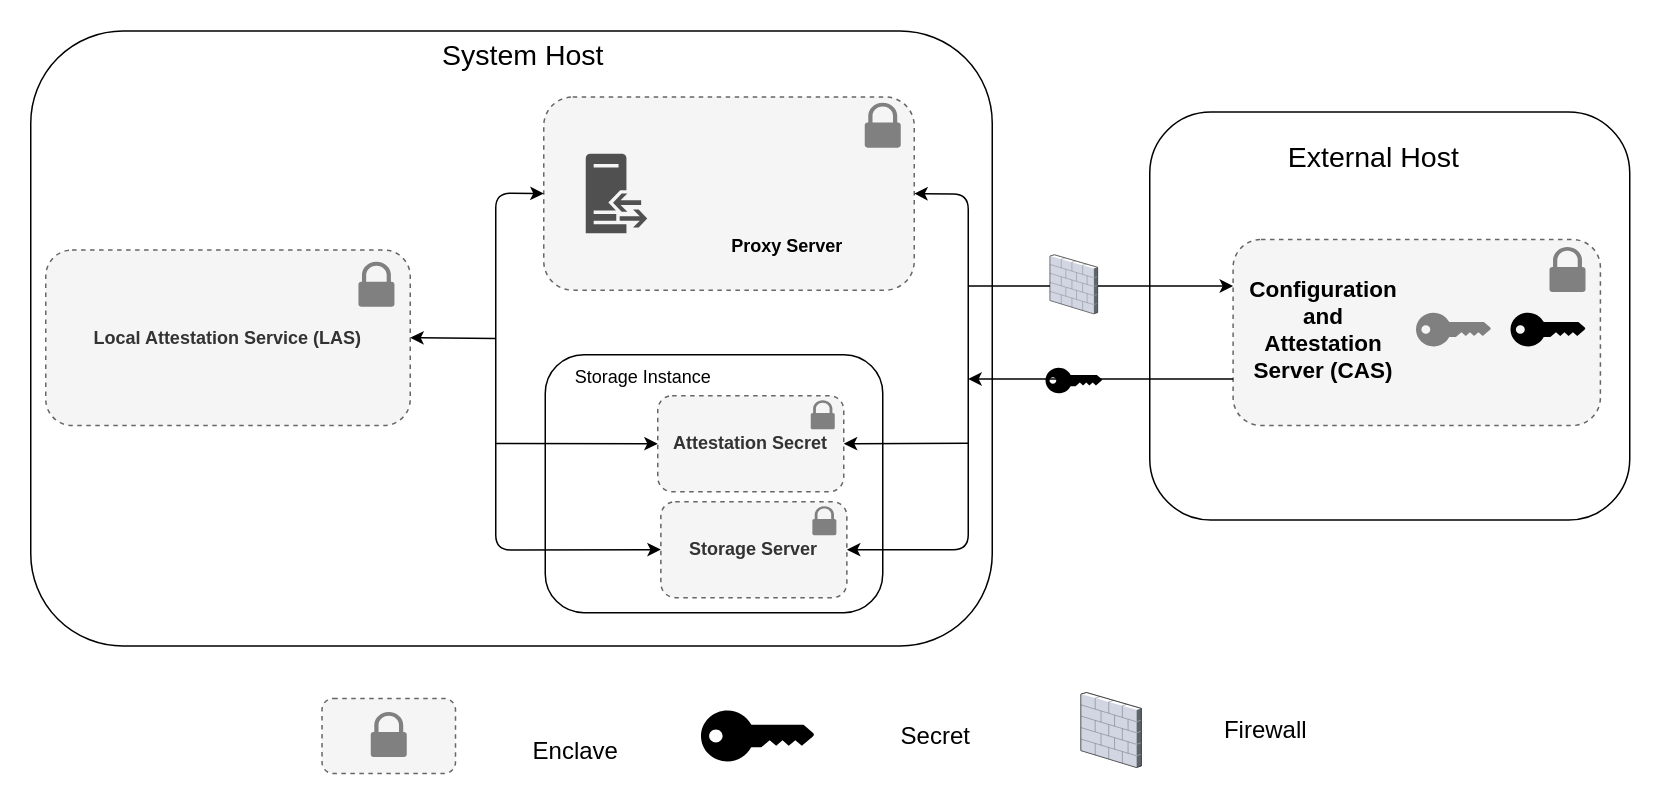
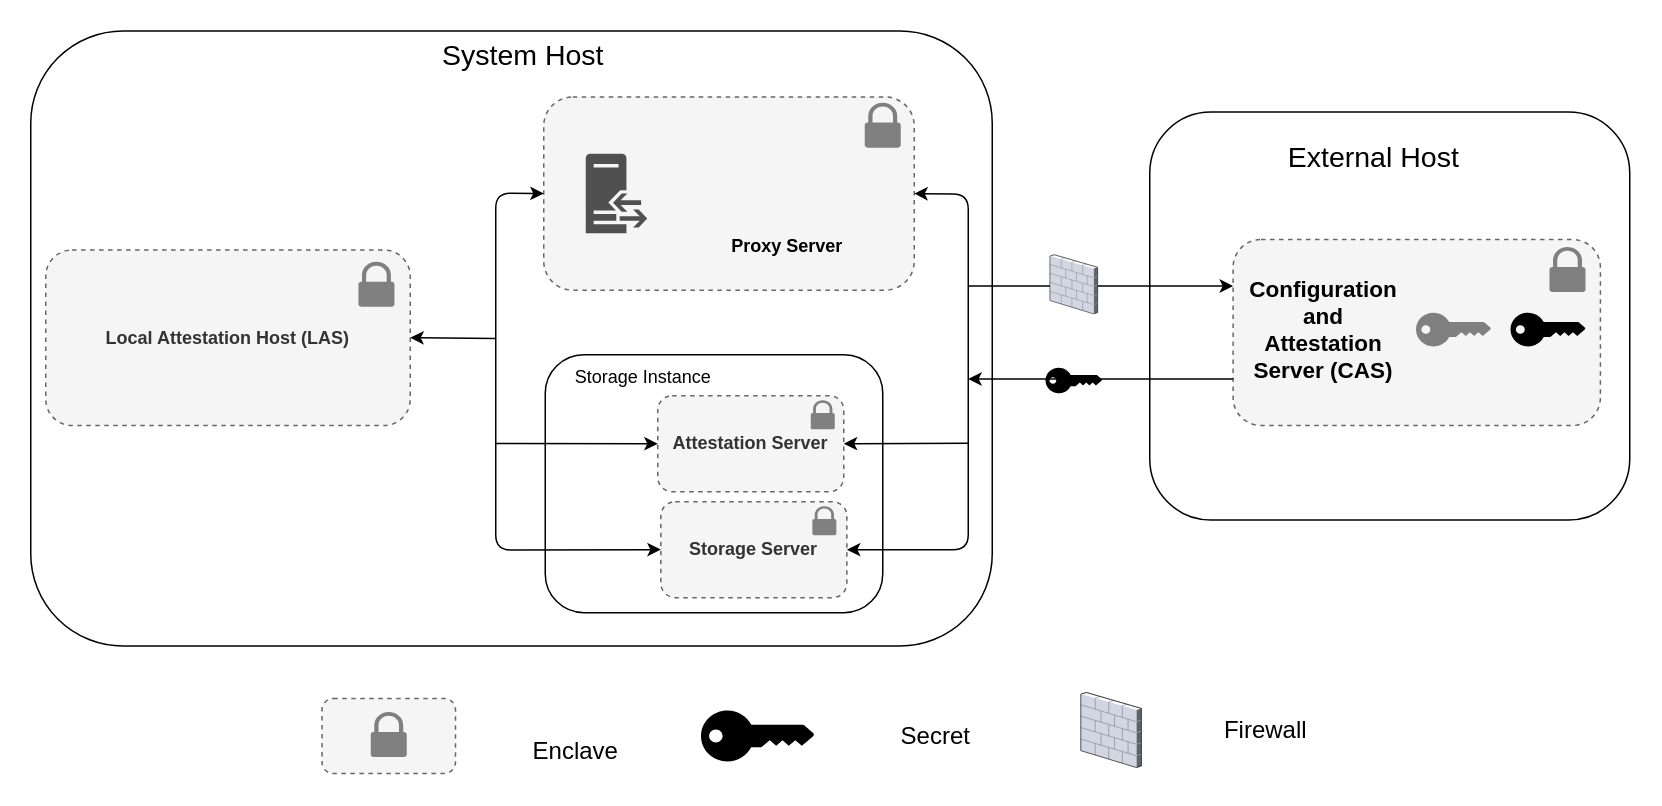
(228, 338) -> (228, 338)
(751, 443) -> (751, 443)
